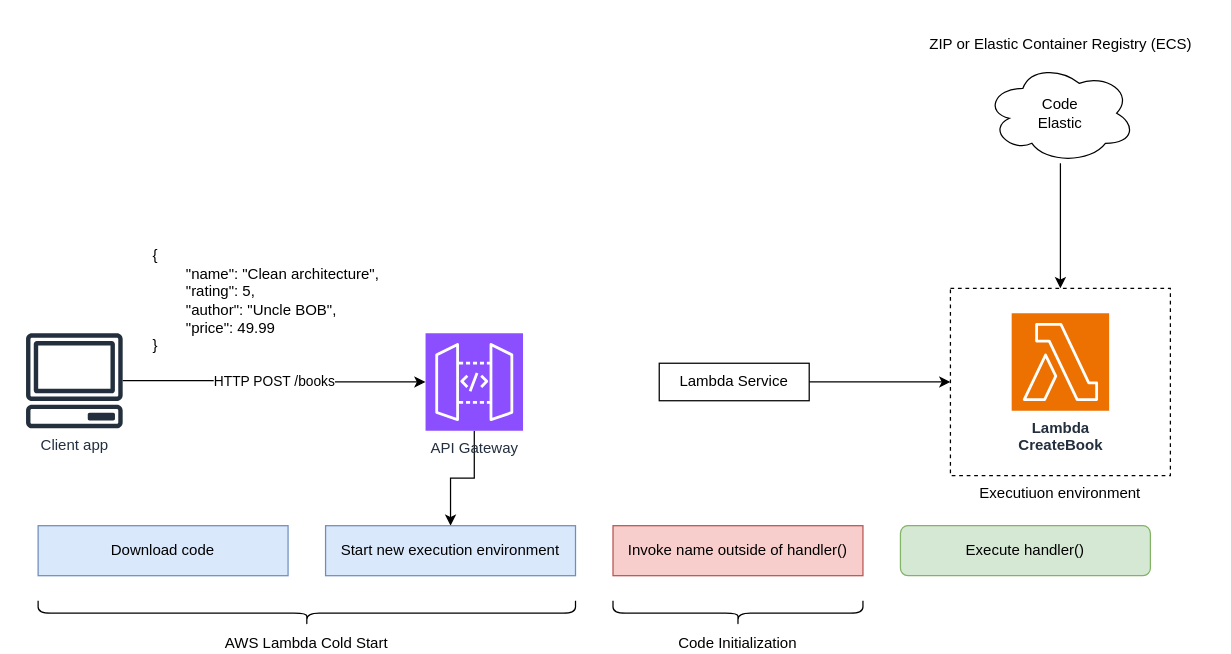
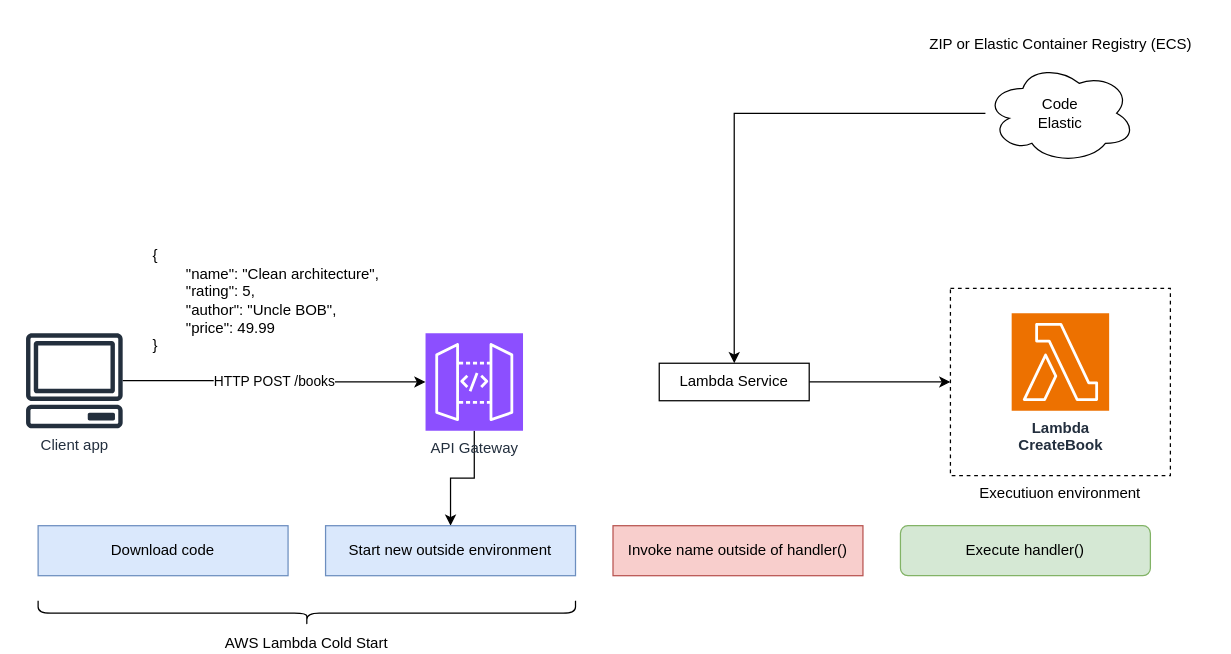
(1061, 221) -> (739, 113)
(451, 551) -> (451, 551)
(738, 613) -> none
